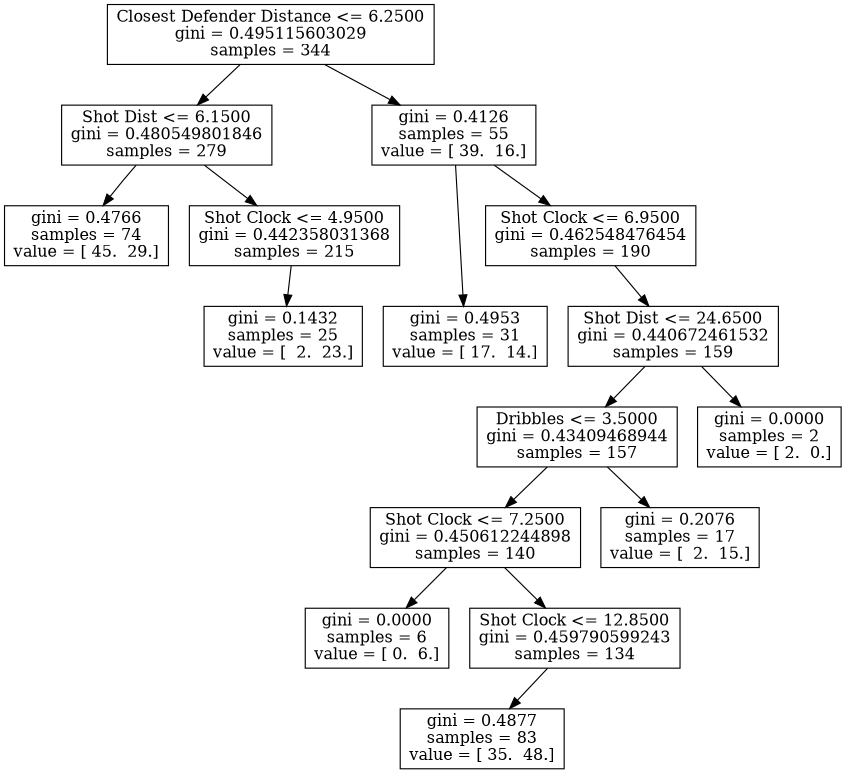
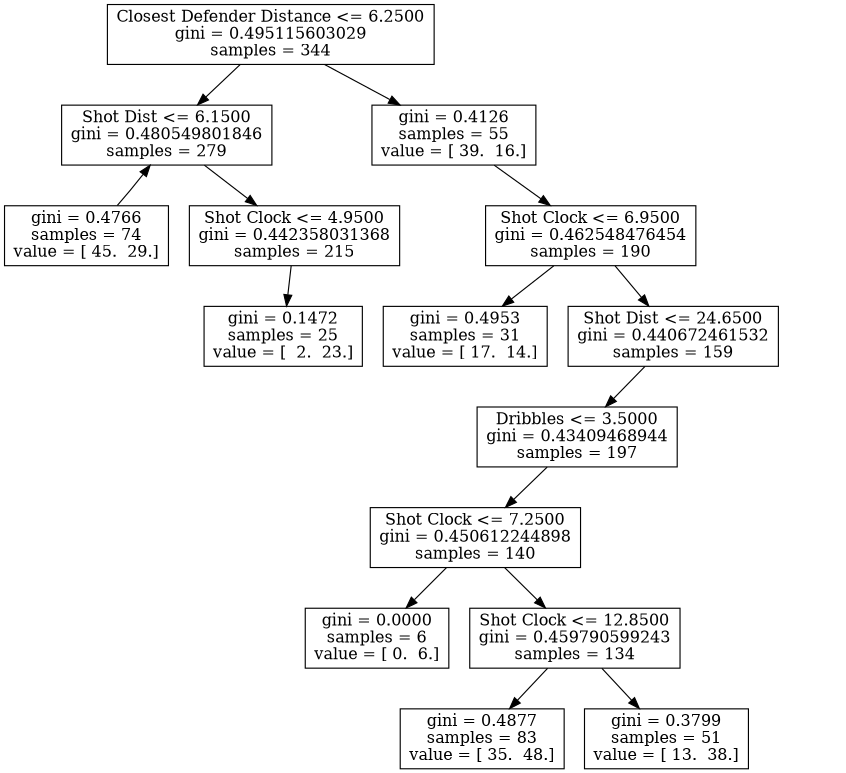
(123, 181) -> (130, 190)
(459, 230) -> (533, 282)
(283, 336) -> (283, 336)
(577, 437) -> (577, 437)
(769, 437) -> none
(680, 538) -> none
none -> (666, 739)
